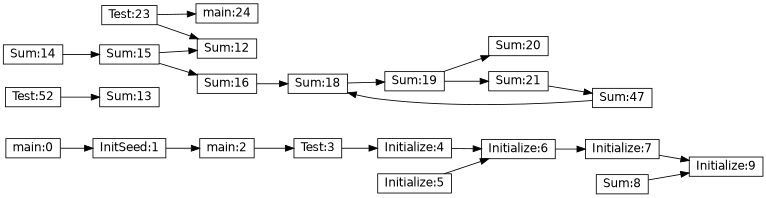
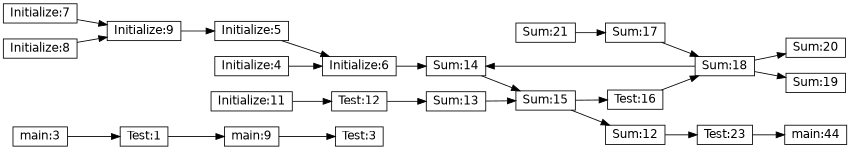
(227, 13) -> (816, 135)
(174, 30) -> (677, 135)
none -> (194, 31)
(463, 65) -> (766, 58)
none -> (595, 66)
(462, 81) -> none
(227, 84) -> (635, 100)
(33, 97) -> (359, 101)
(622, 98) -> (635, 33)
none -> (252, 101)
none -> (497, 101)
(33, 148) -> (40, 137)
(129, 148) -> (144, 137)
(227, 148) -> (252, 137)
(355, 148) -> none
(566, 149) -> (407, 66)
(622, 184) -> (40, 49)
